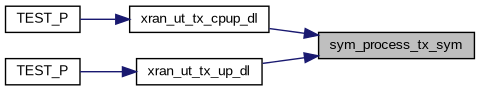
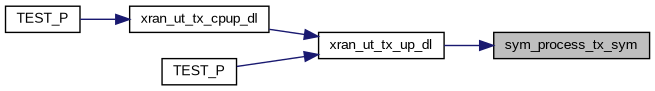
(287, 31) -> (287, 32)
